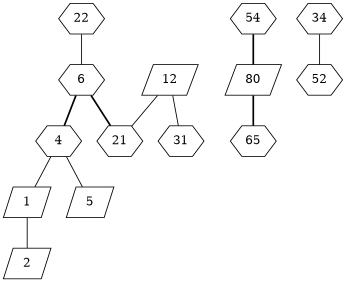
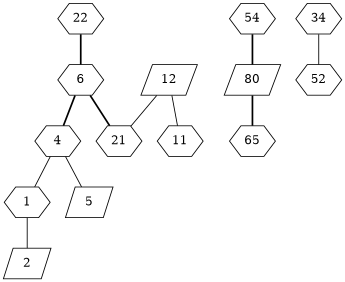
(82, 49) -> (81, 49)
(181, 141) -> (180, 141)
(27, 202) -> (27, 202)
